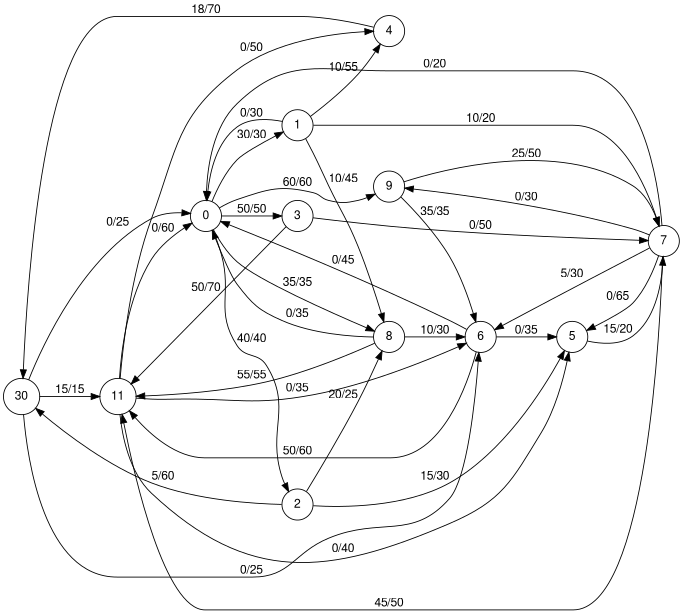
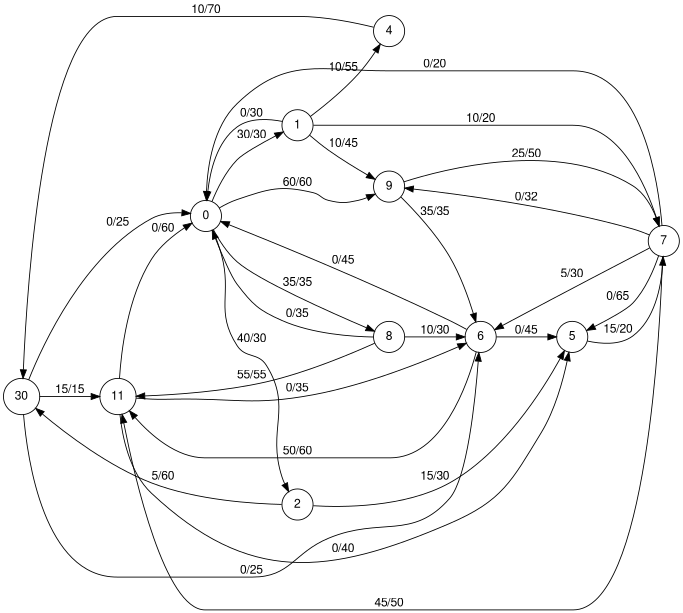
(206, 10) -> (206, 10)
(175, 149) -> none
(526, 197) -> (526, 197)
(298, 216) -> none
(350, 228) -> (338, 156)
(526, 330) -> (526, 330)
(252, 339) -> (252, 339)
(345, 426) -> none
